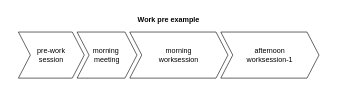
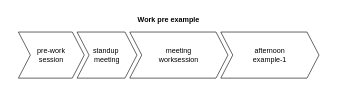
(107, 56) -> (107, 56)
(179, 56) -> (179, 56)
(270, 56) -> (270, 56)
